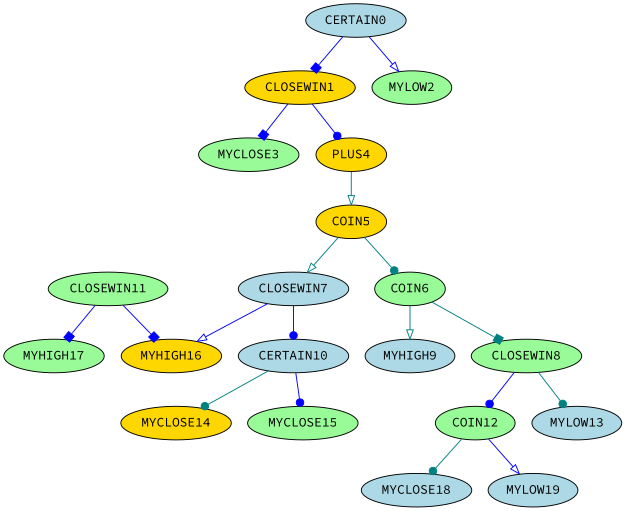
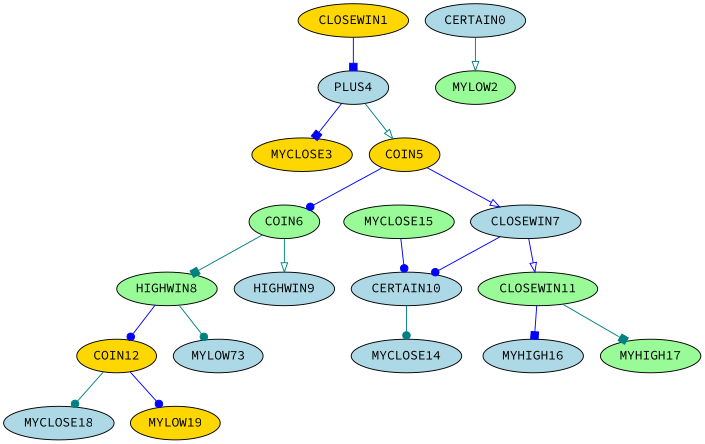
(331, 50) -> none
(381, 51) -> (475, 49)
(277, 117) -> (331, 117)
(324, 118) -> (353, 49)
(249, 155) -> (302, 155)
(351, 155) -> (353, 88)
(326, 251) -> (459, 185)
(378, 252) -> (348, 186)
(84, 319) -> (591, 320)
(236, 320) -> (531, 251)
(171, 356) -> (533, 356)
(410, 356) -> (284, 289)
(527, 356) -> (167, 289)
(298, 386) -> (402, 252)
(176, 423) -> (406, 356)
(475, 423) -> (117, 356)
(577, 423) -> (218, 356)
(501, 453) -> (143, 387)
(533, 490) -> (175, 423)
